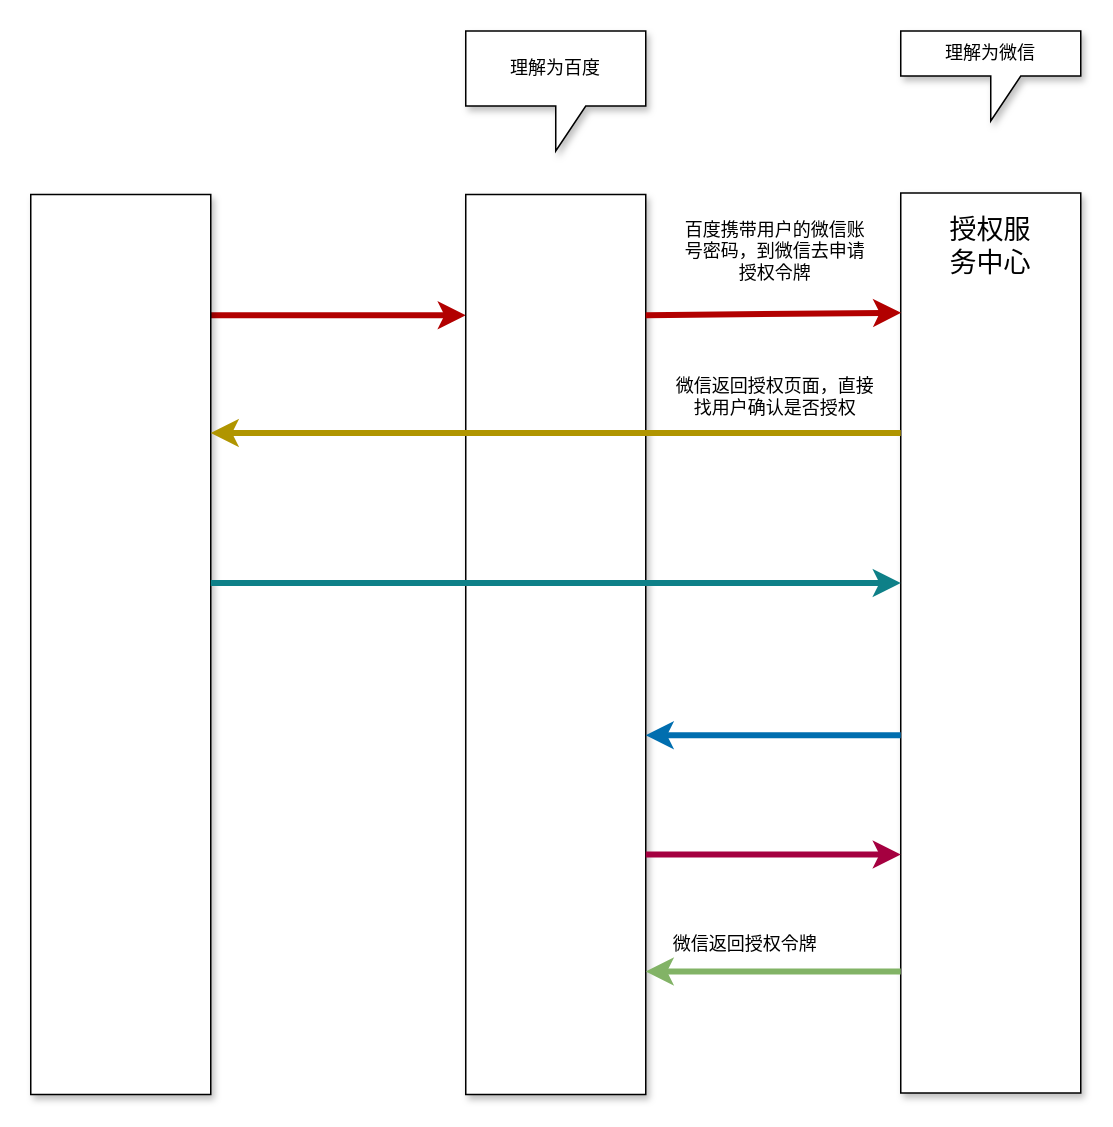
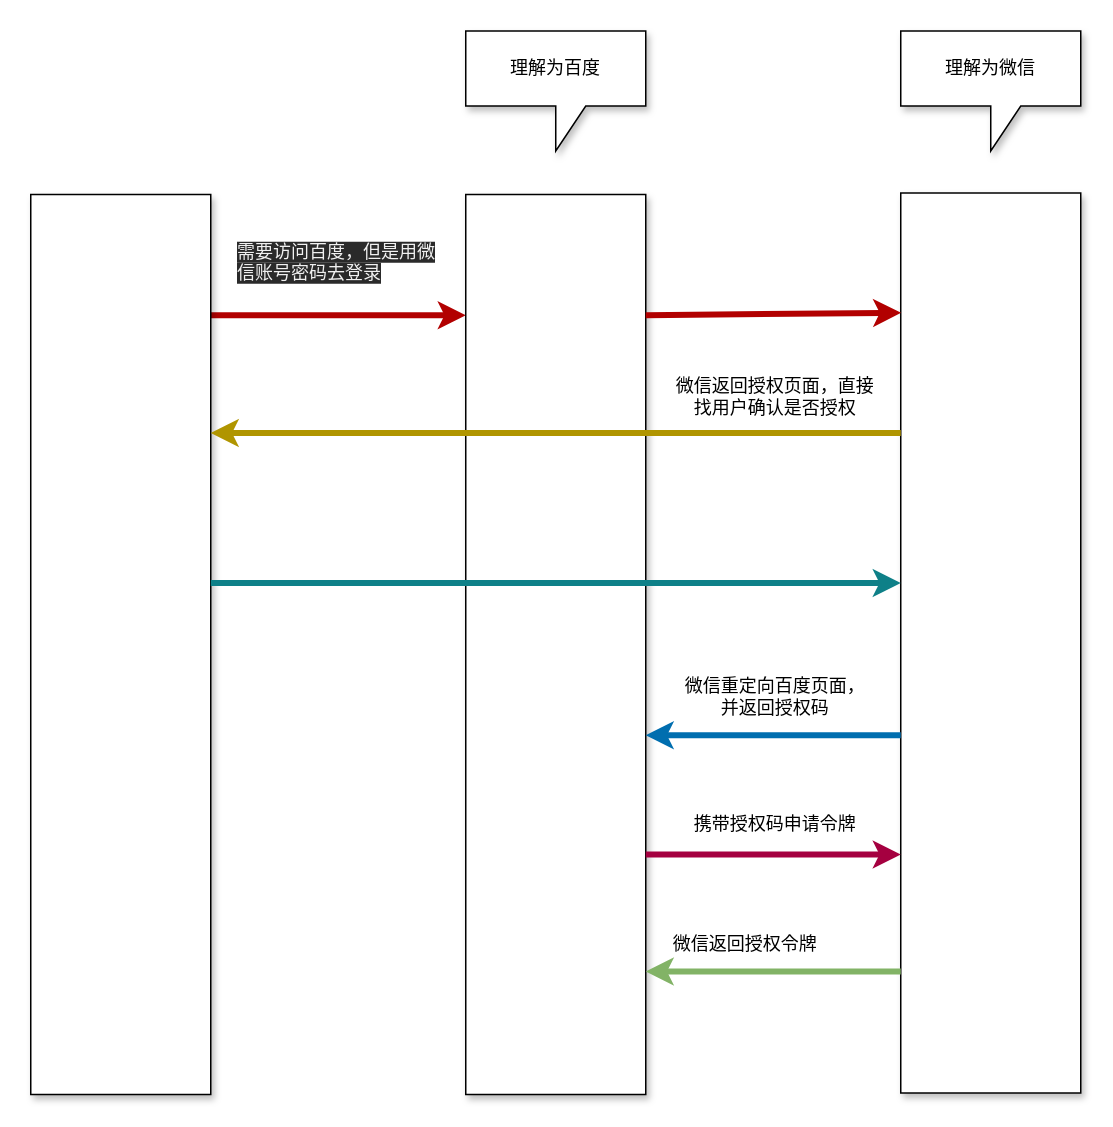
(991, 76) -> (991, 91)
(991, 247) -> none
(775, 251) -> none
none -> (340, 262)
none -> (775, 697)
none -> (775, 824)
